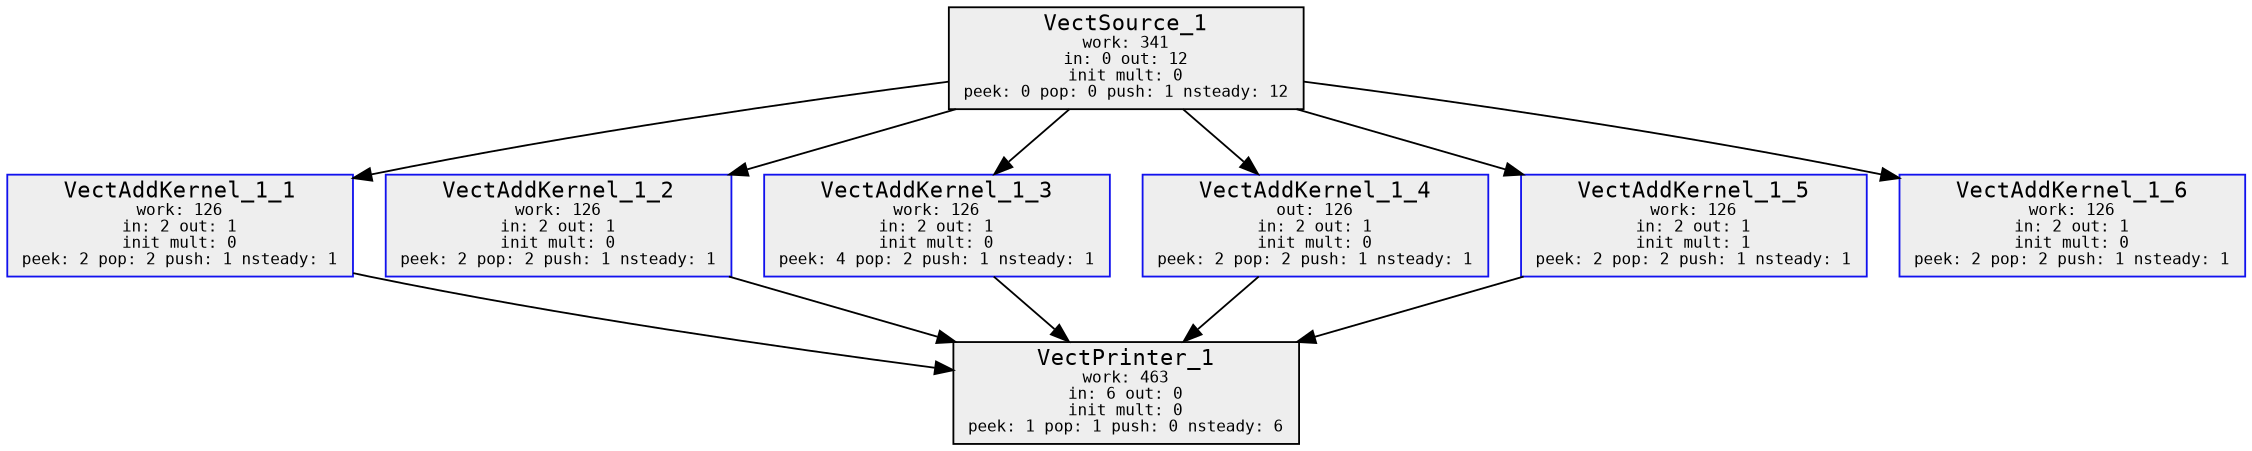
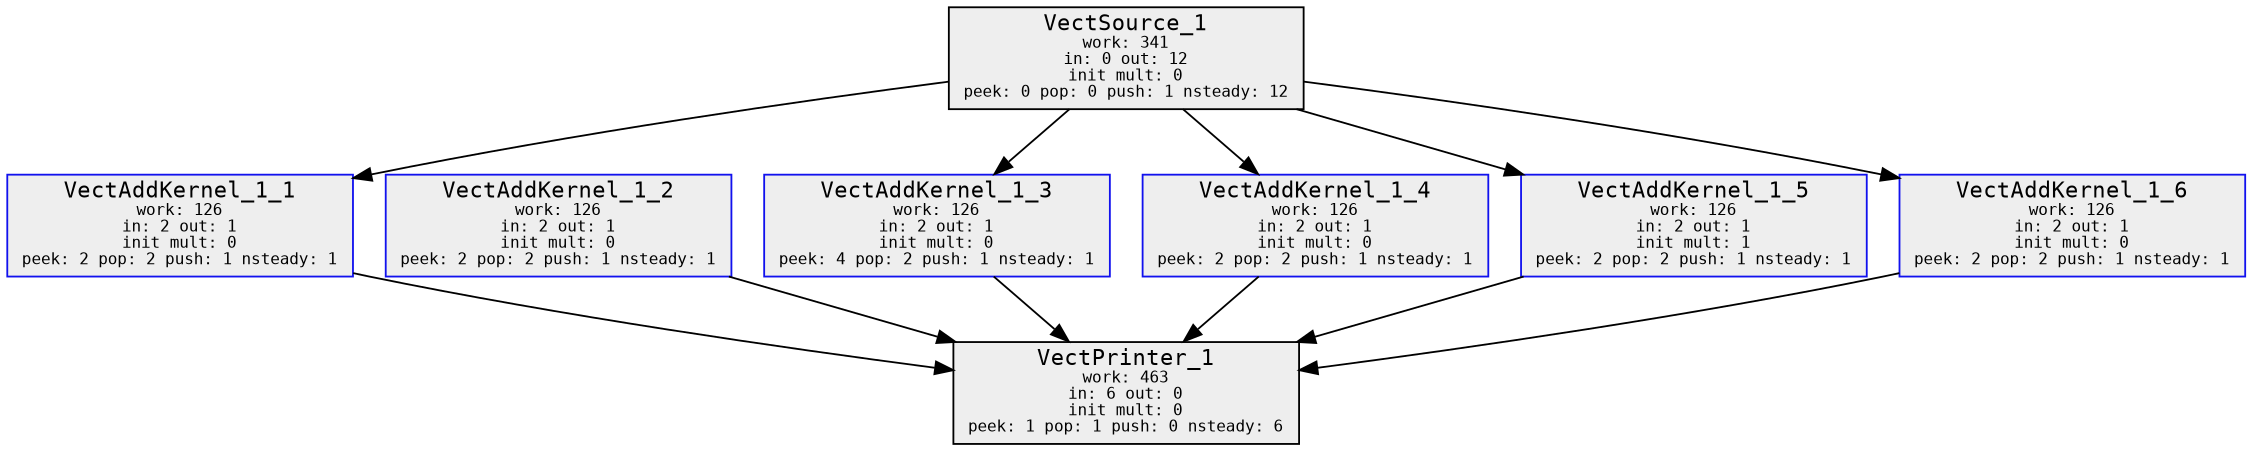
(852, 139) -> none
(1315, 210) -> (1315, 210)
none -> (1609, 326)
